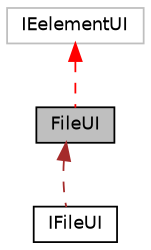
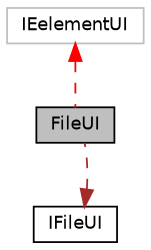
(64, 184) -> (87, 166)
